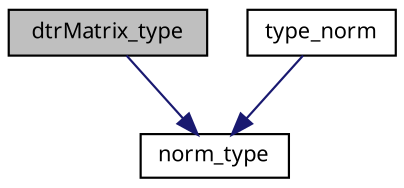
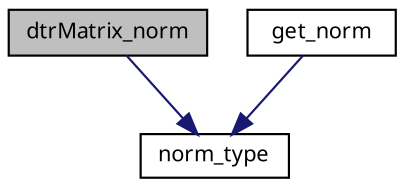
(108, 33) -> (108, 33)
(322, 33) -> (322, 33)
